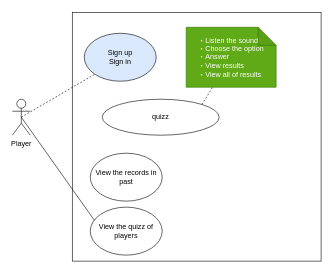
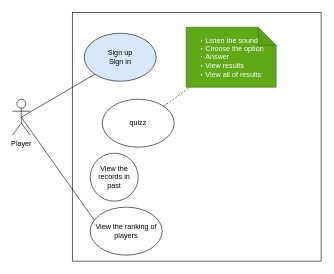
(63, 93) -> (63, 93)
(161, 117) -> (138, 123)
(126, 177) -> (114, 177)
(126, 231) -> (126, 231)
